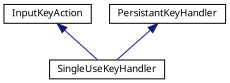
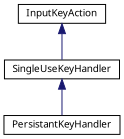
(134, 45) -> (62, 102)
